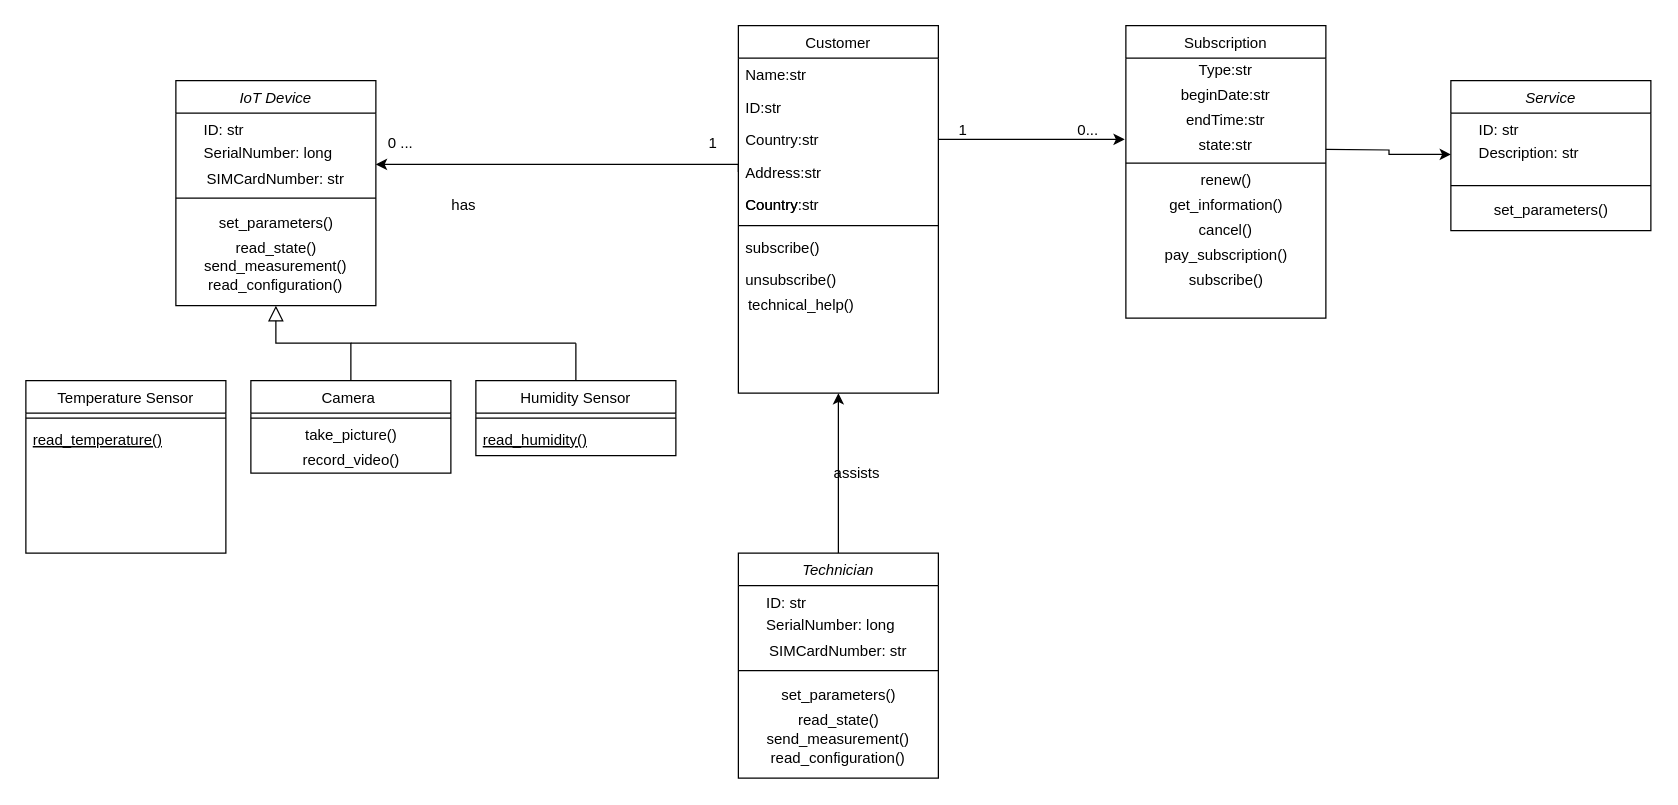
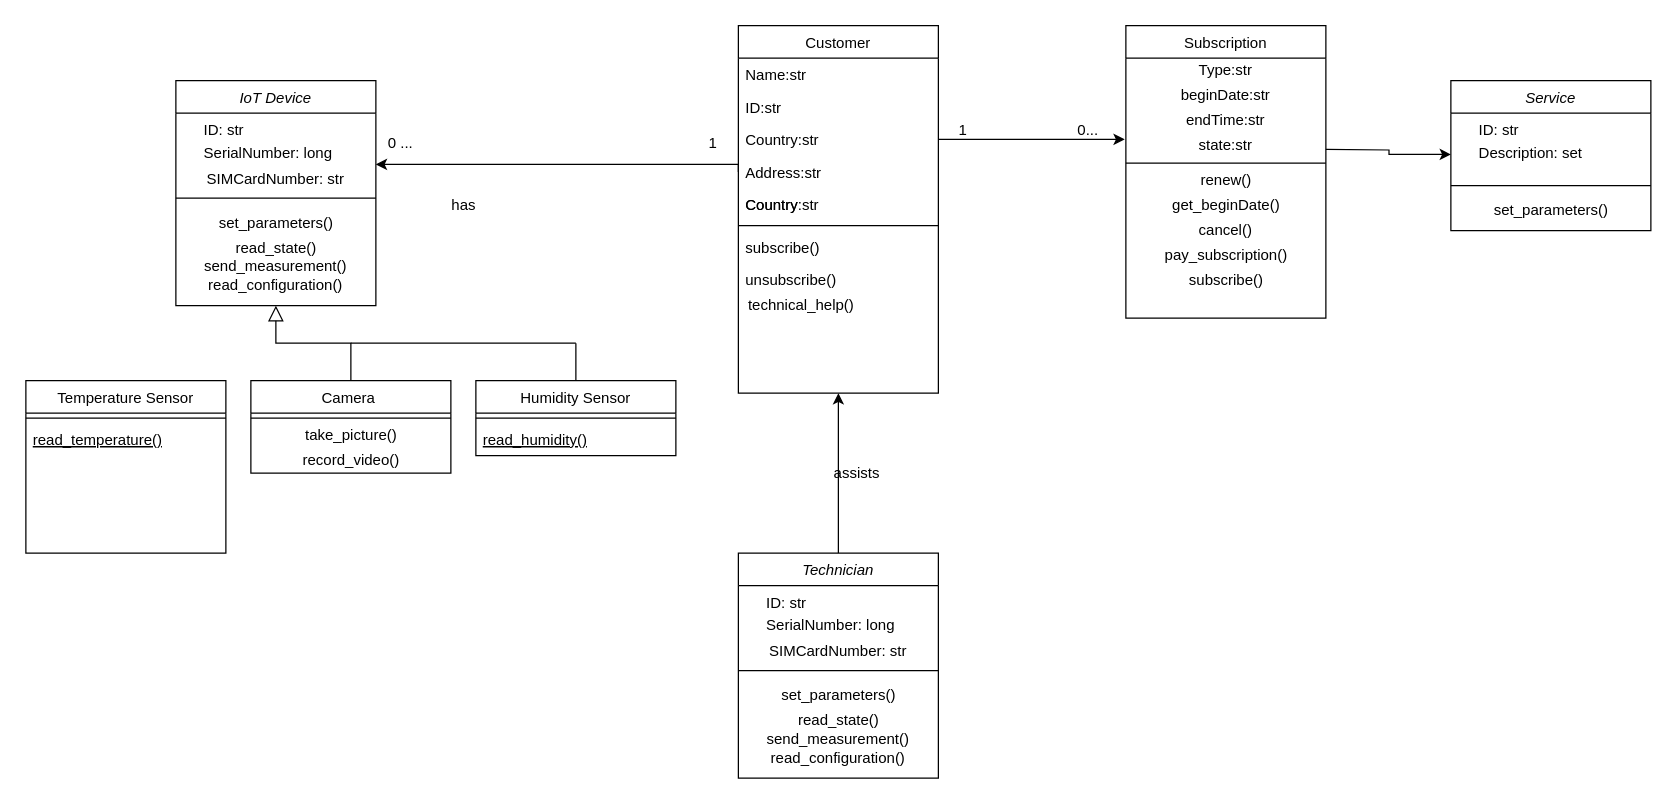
(1517, 153) -> (1517, 153)
(1226, 206) -> (1226, 206)
